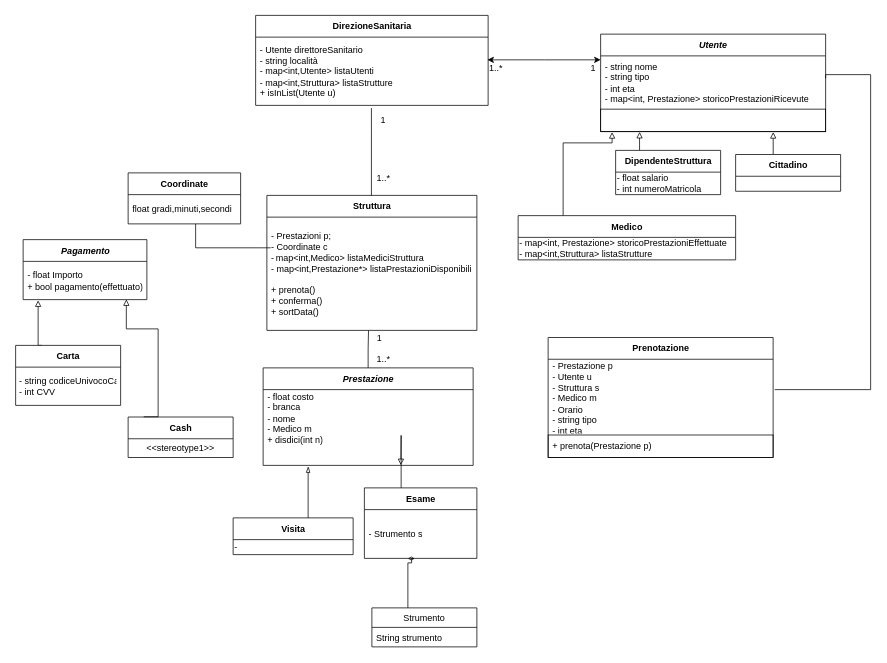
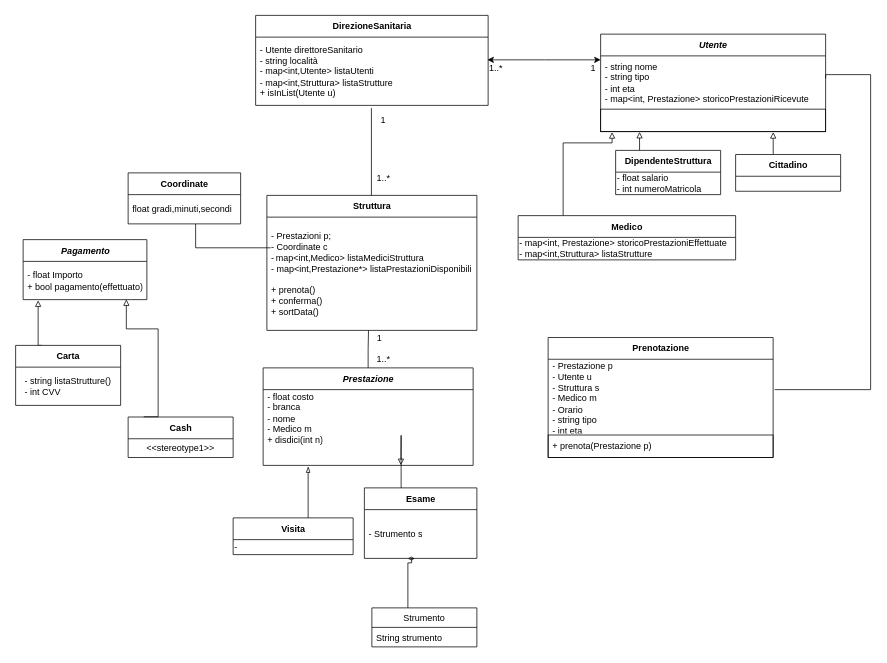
(68, 387) -> (68, 387)
